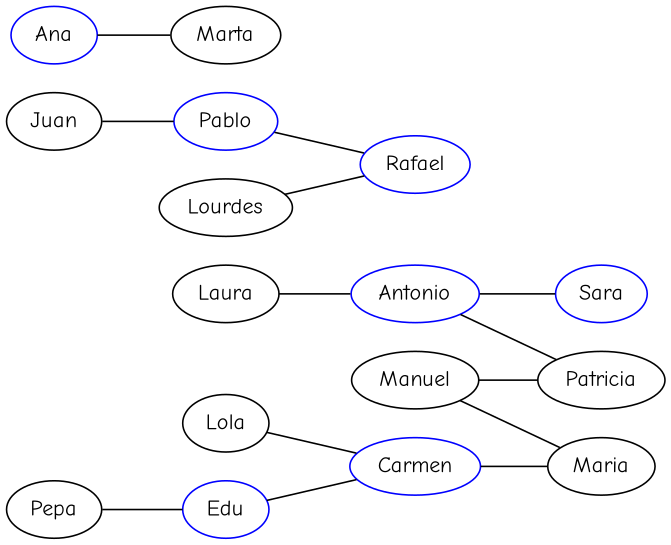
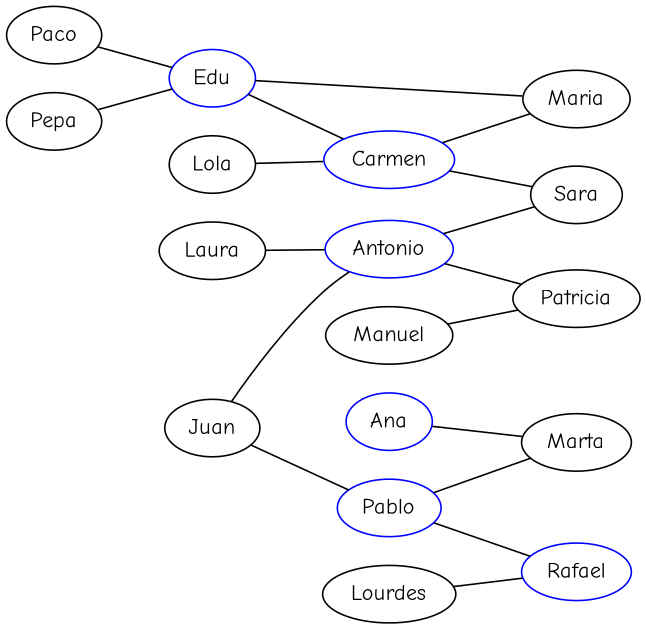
none -> (54, 35)
none -> (491, 179)
(601, 294) -> (576, 195)
none -> (285, 332)
(510, 424) -> (389, 88)
none -> (482, 475)
